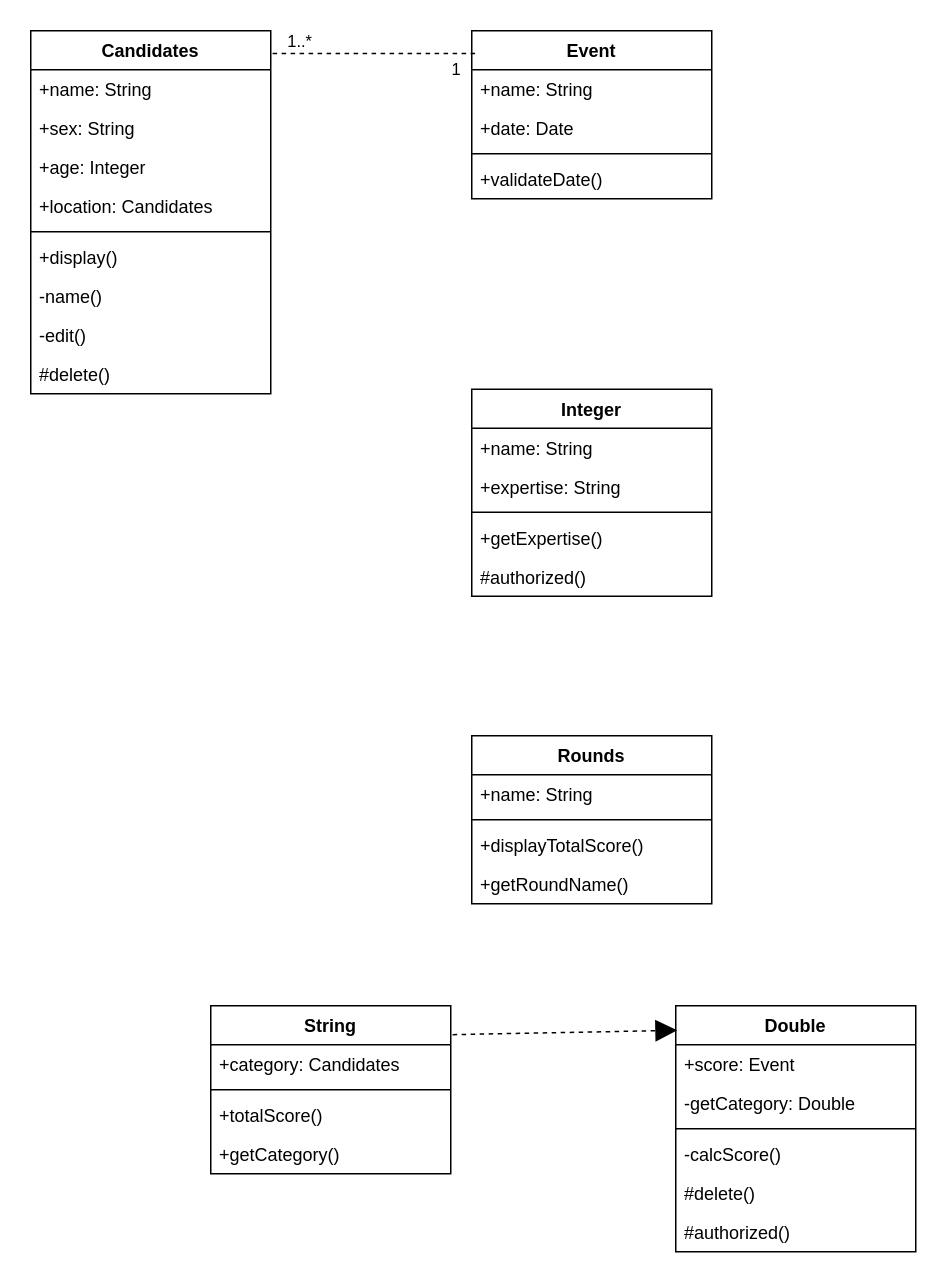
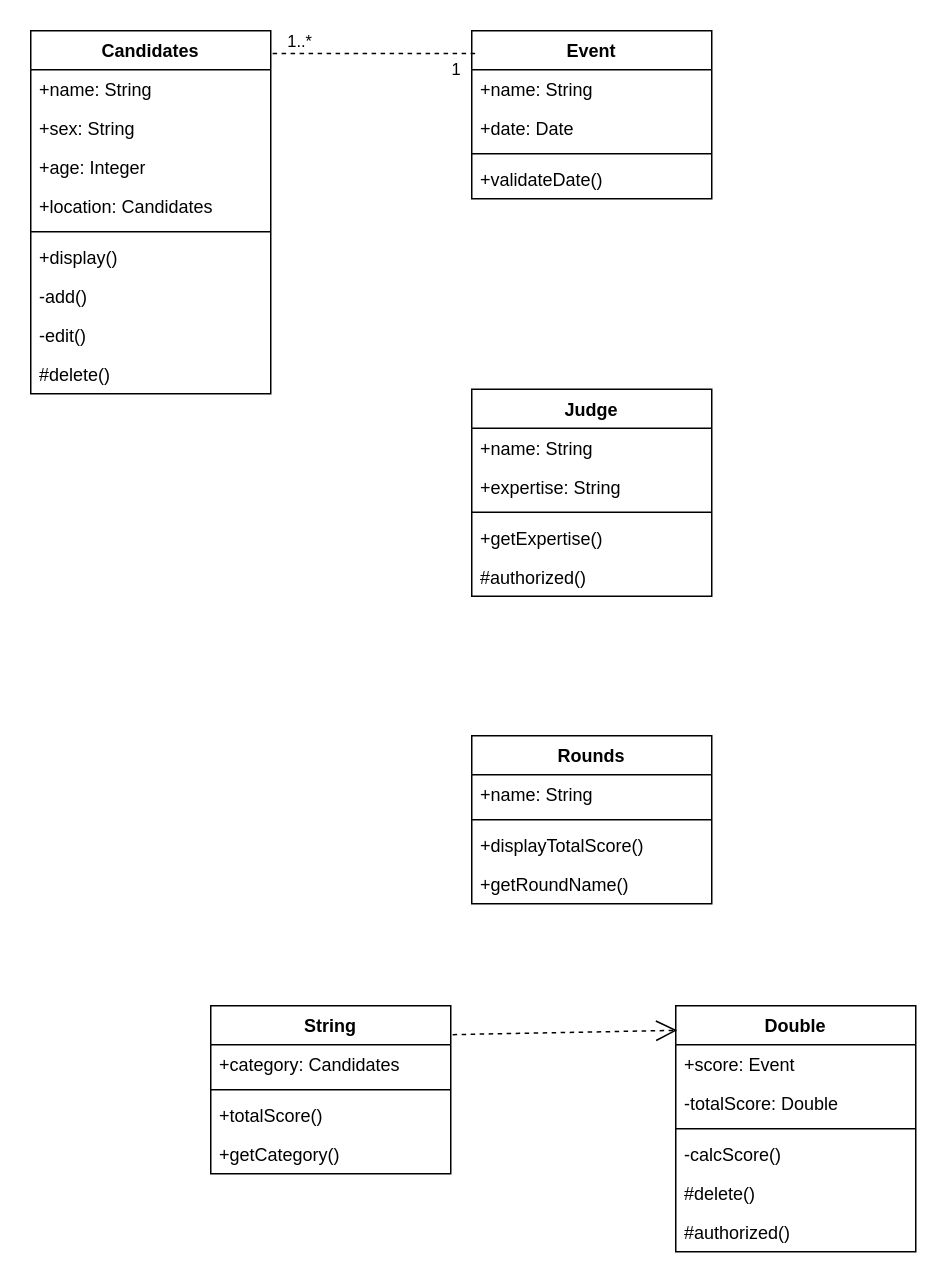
(75, 298) -> (70, 298)
(592, 411) -> (592, 411)
(654, 1031) -> (663, 1031)
(779, 1105) -> (771, 1105)
